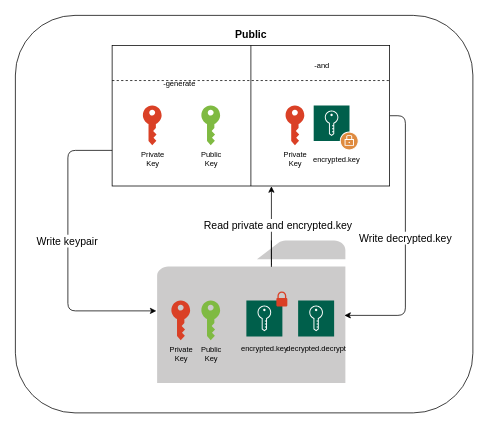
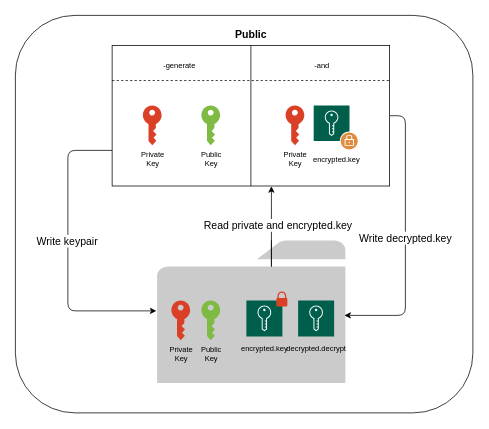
(180, 83) -> (180, 64)
